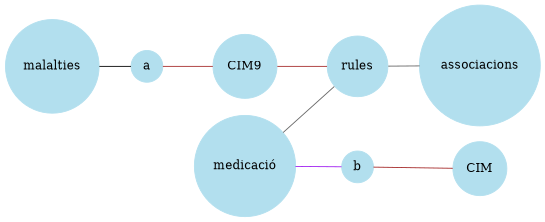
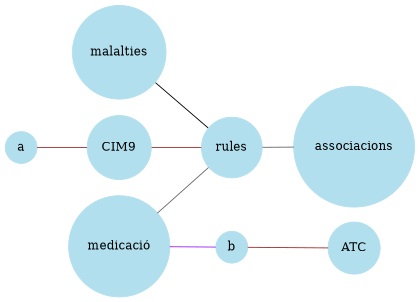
(115, 66) -> (182, 105)
(480, 169) -> (354, 248)
